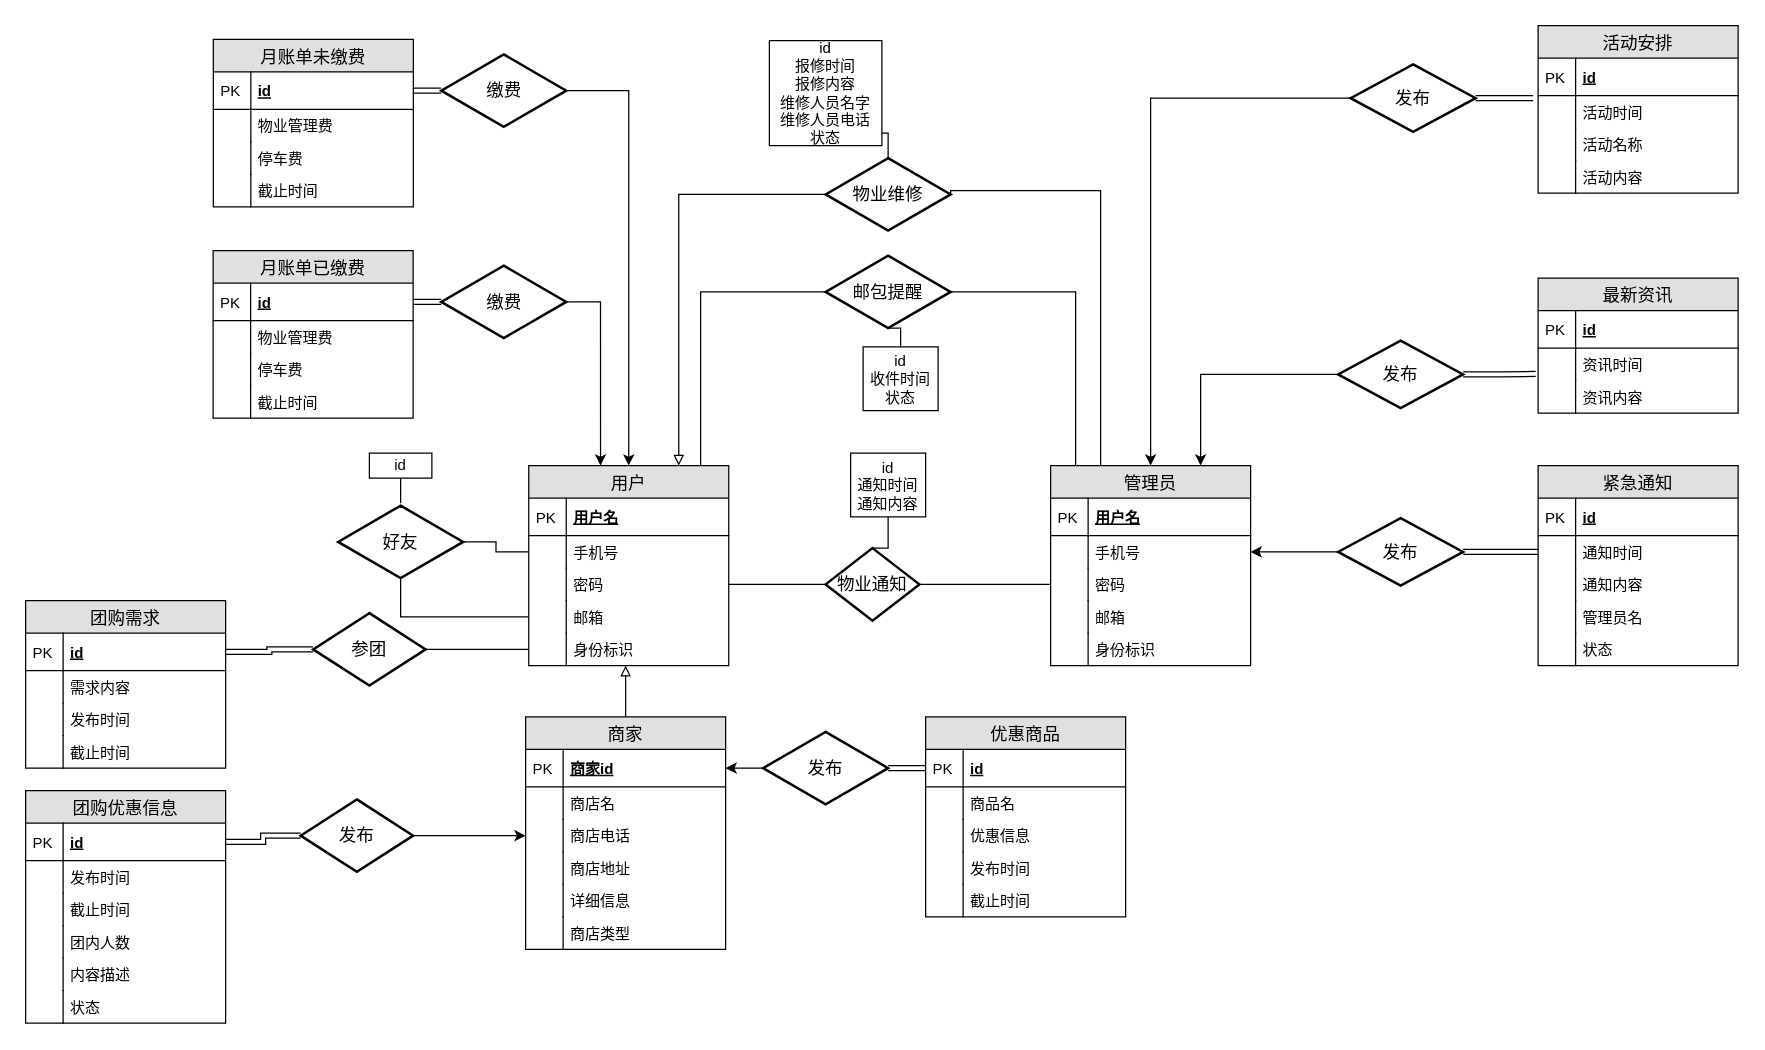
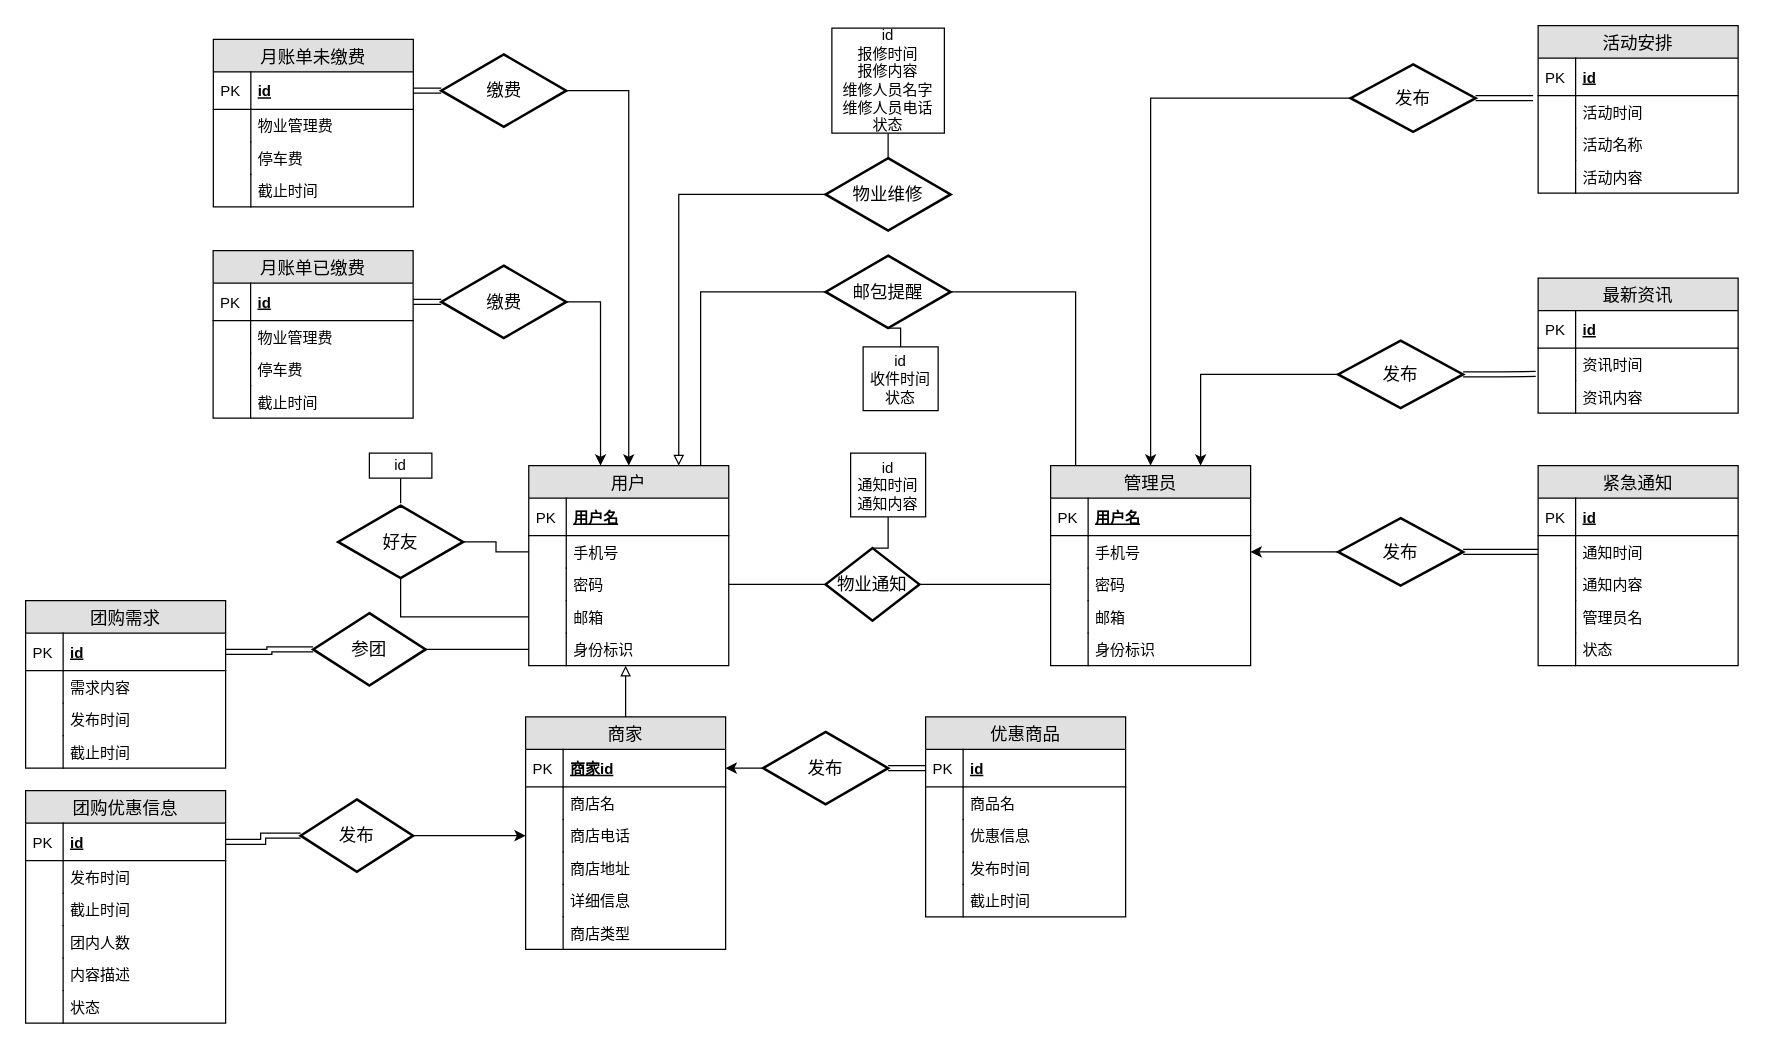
(826, 93) -> (888, 81)
(1101, 252) -> none
